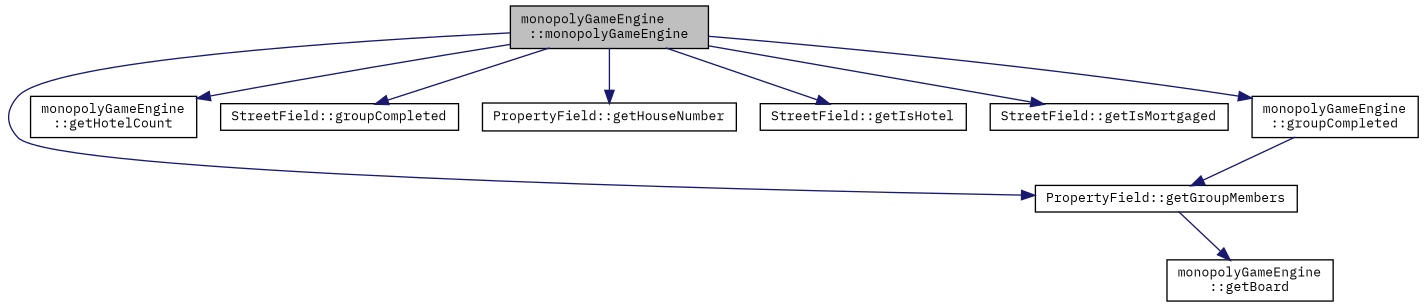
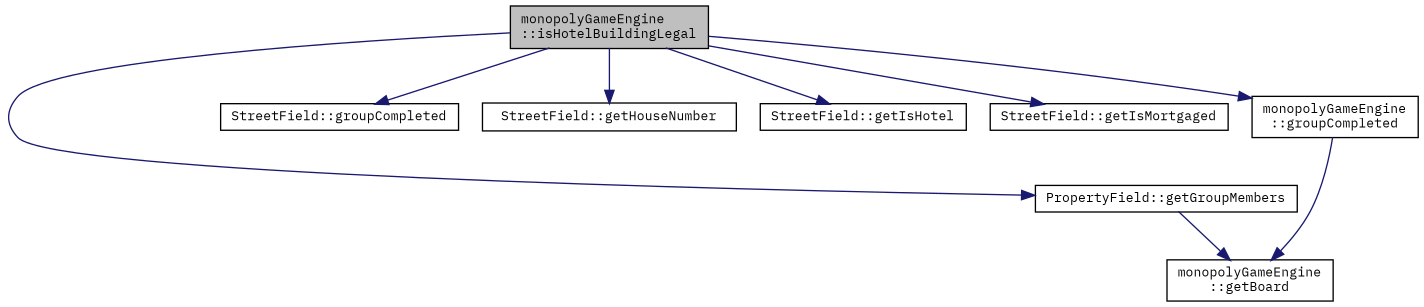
(609, 27) -> (609, 27)
(114, 117) -> none
(609, 117) -> (609, 117)
(1249, 159) -> (1316, 199)
